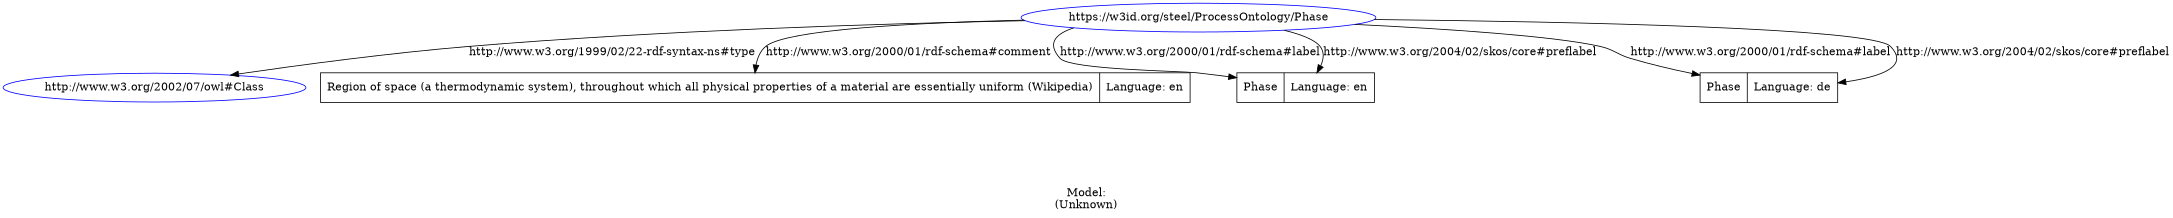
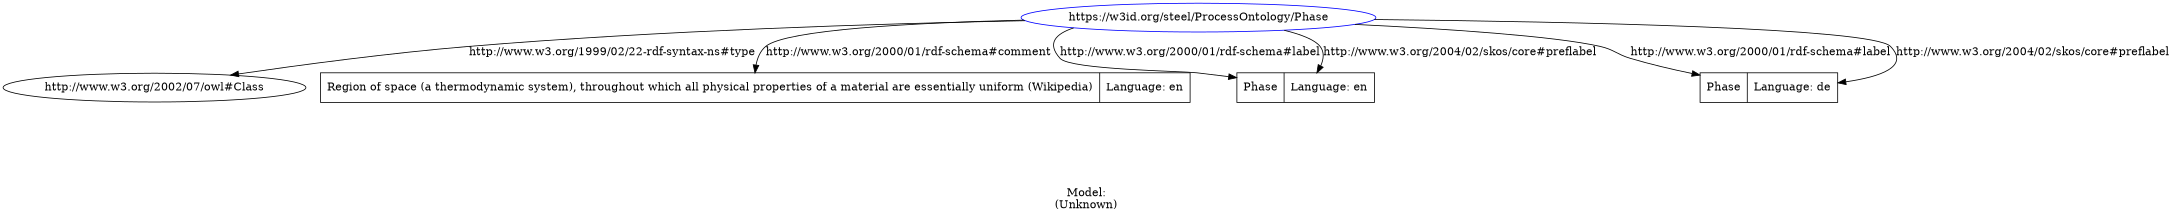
(155, 88) -> (155, 88)
